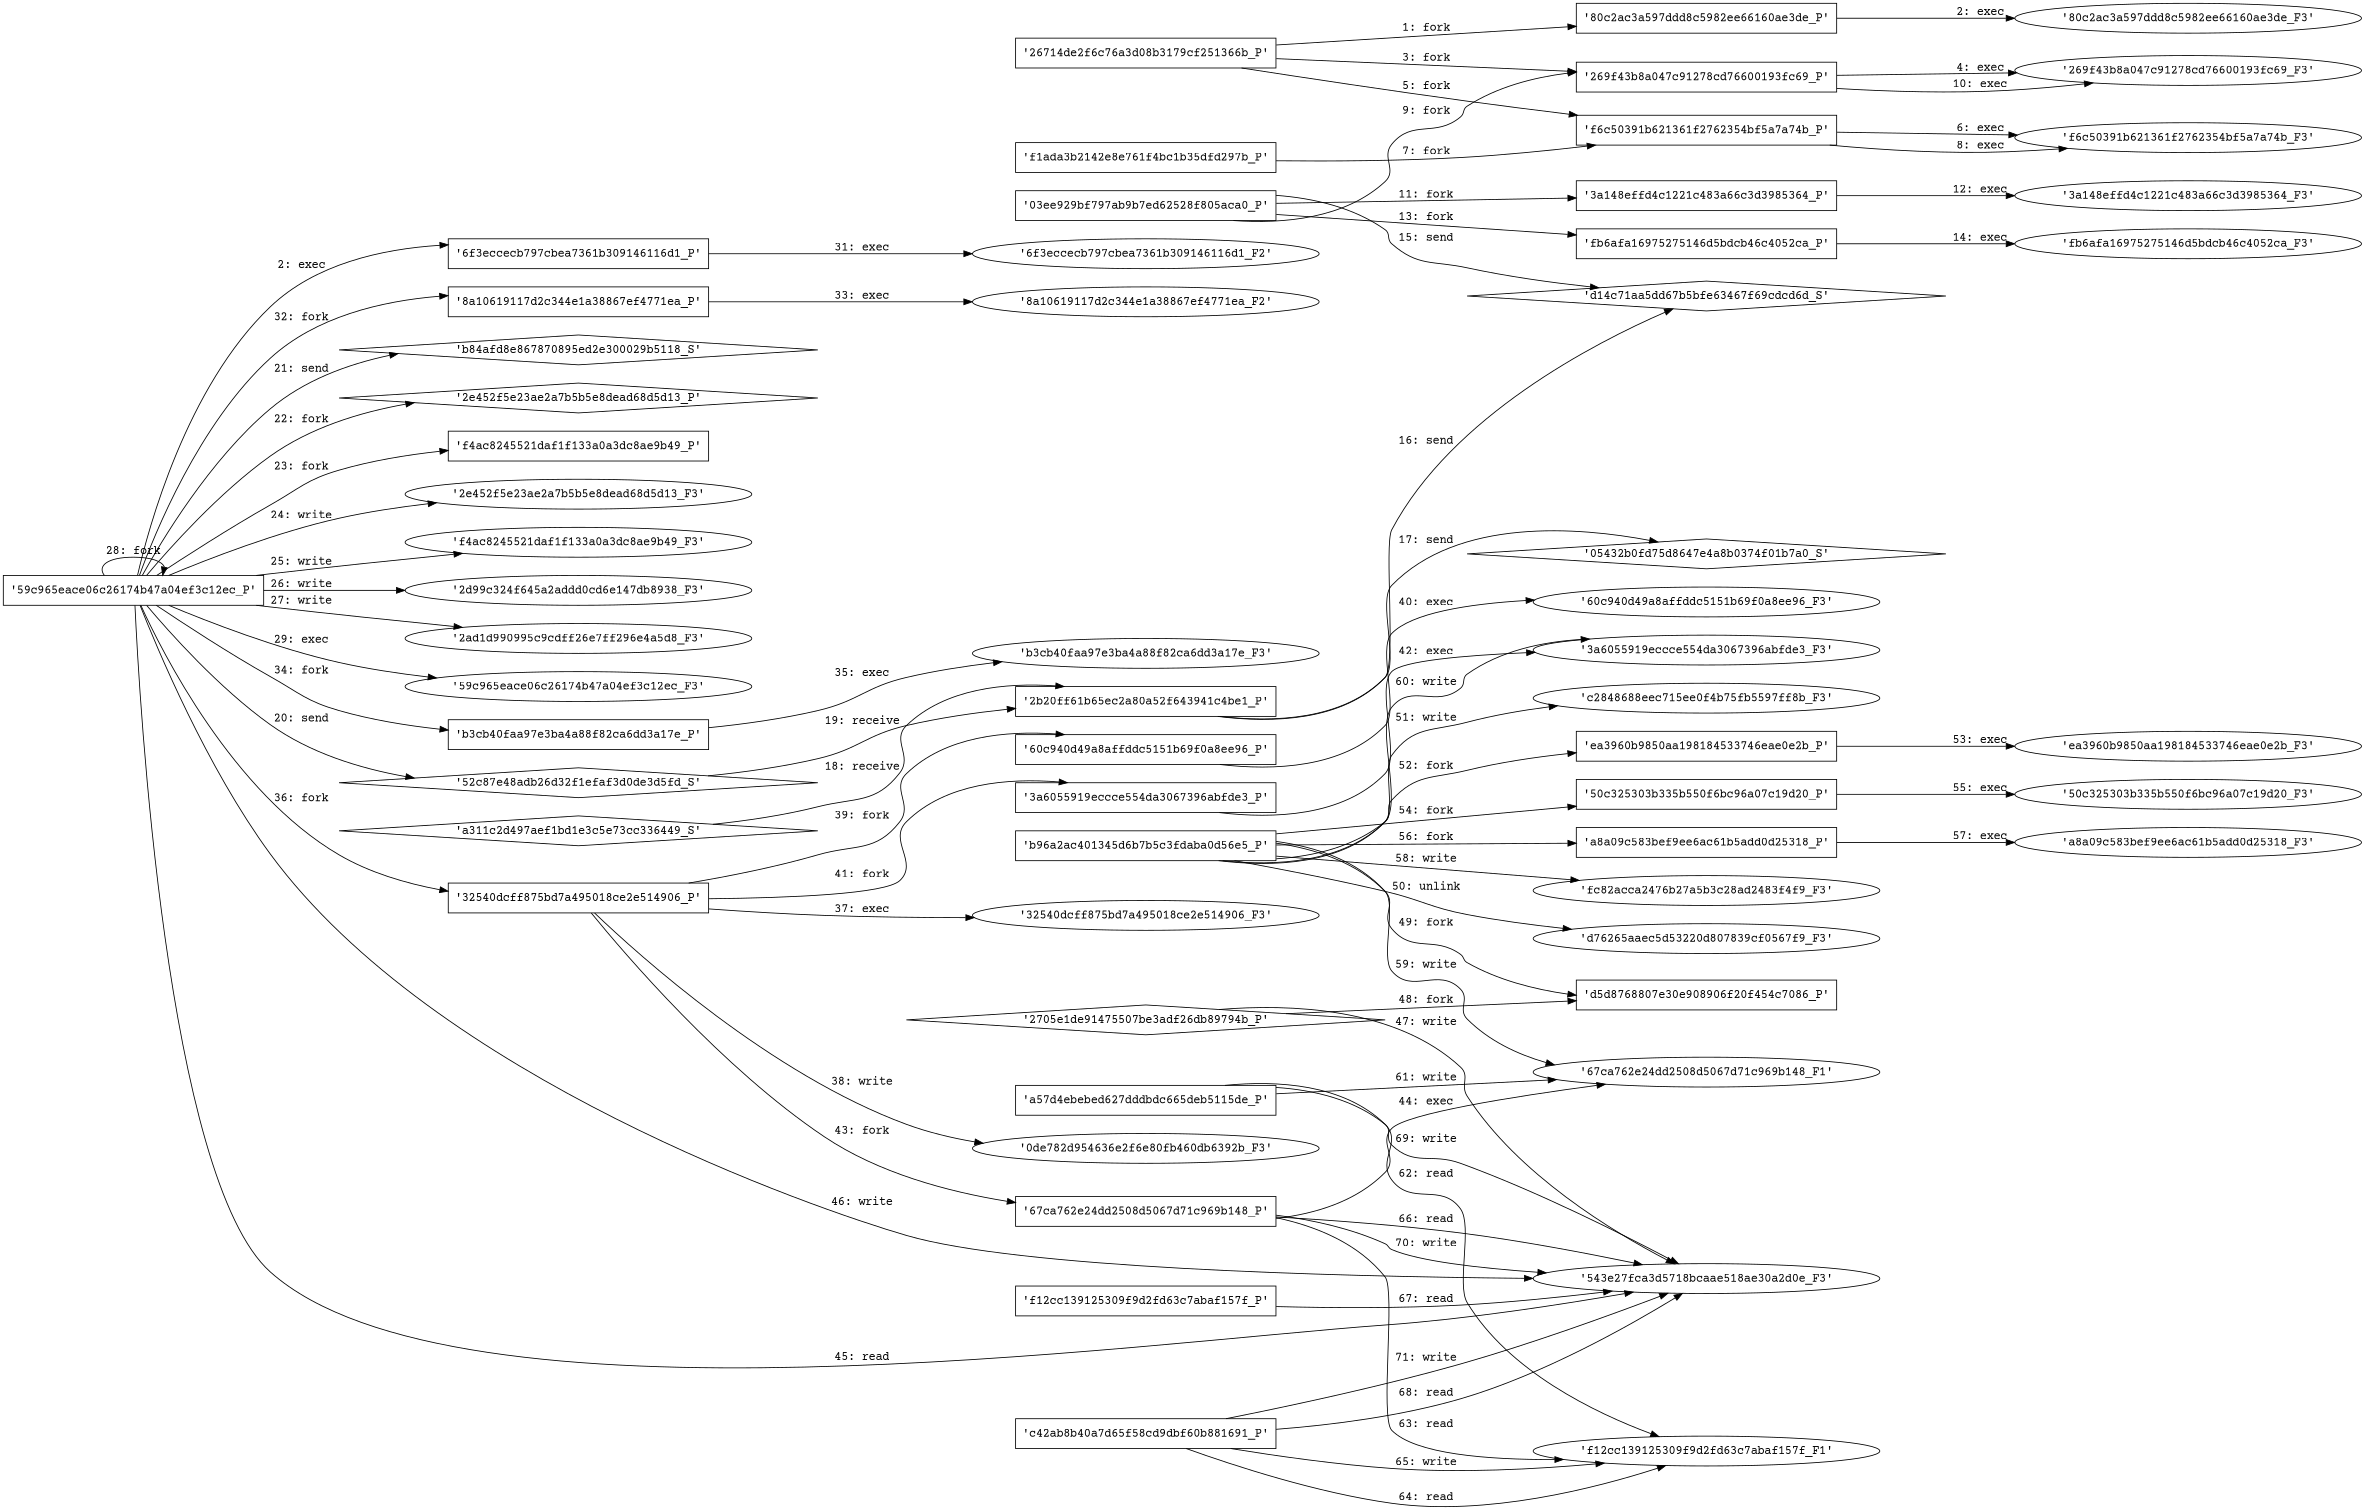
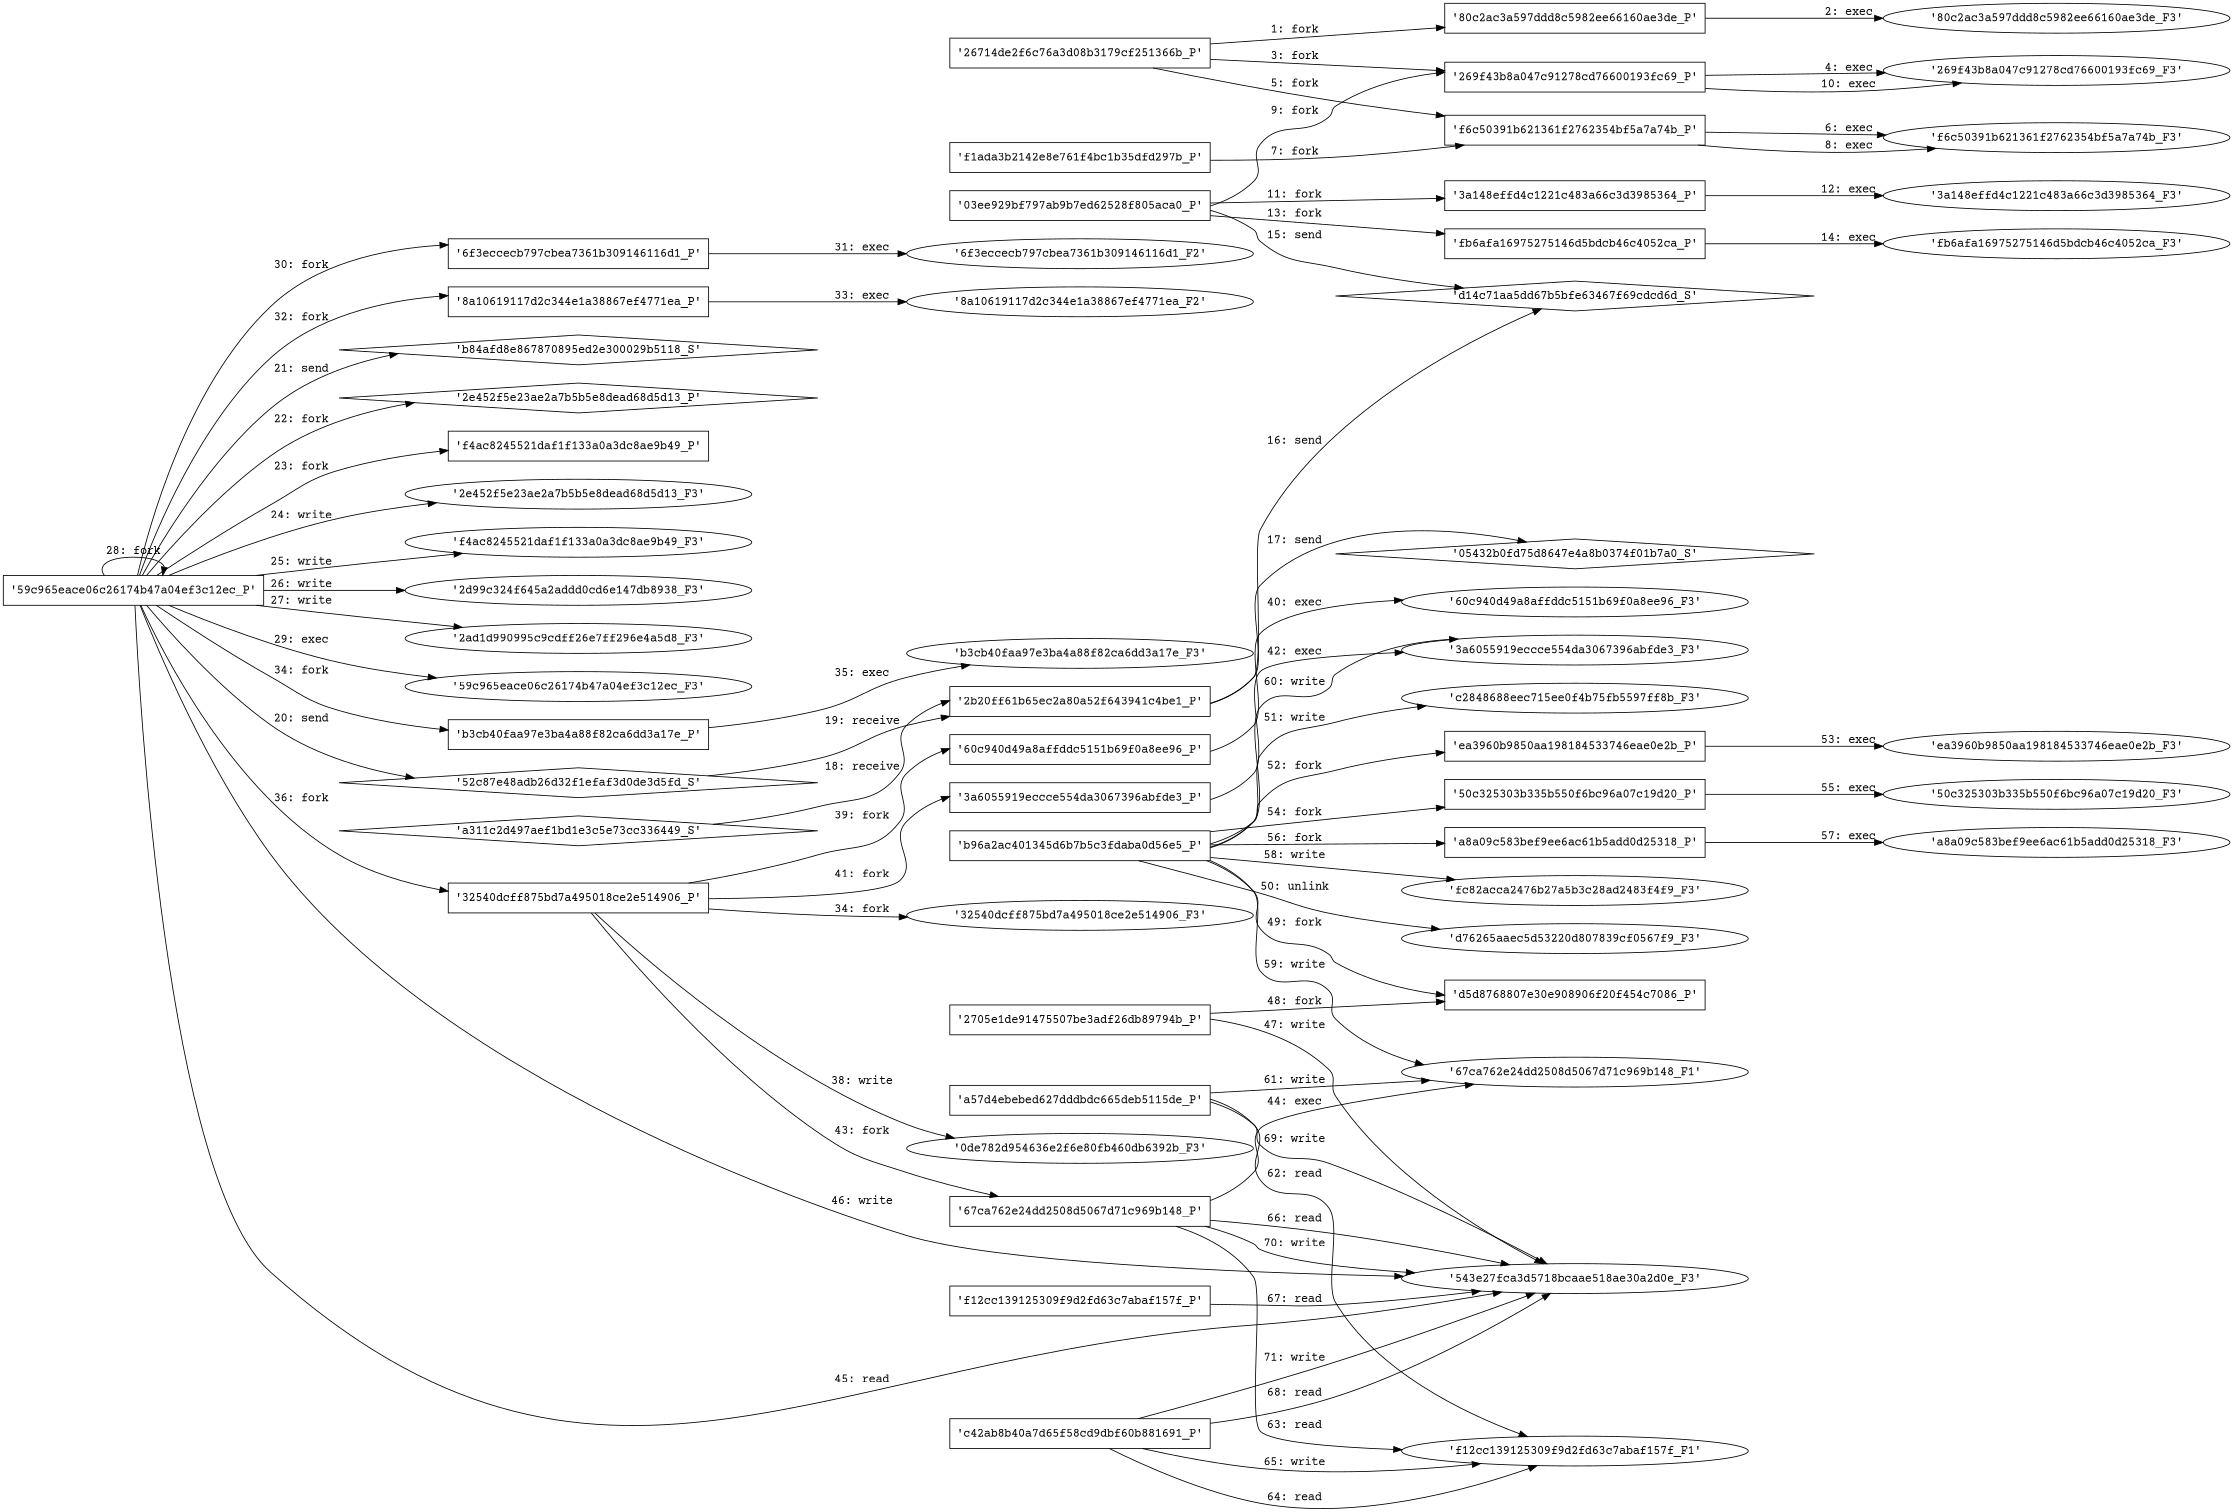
(301, 265) -> (301, 265)
(862, 909) -> (862, 909)
(1146, 1020) -> (1080, 1020)
